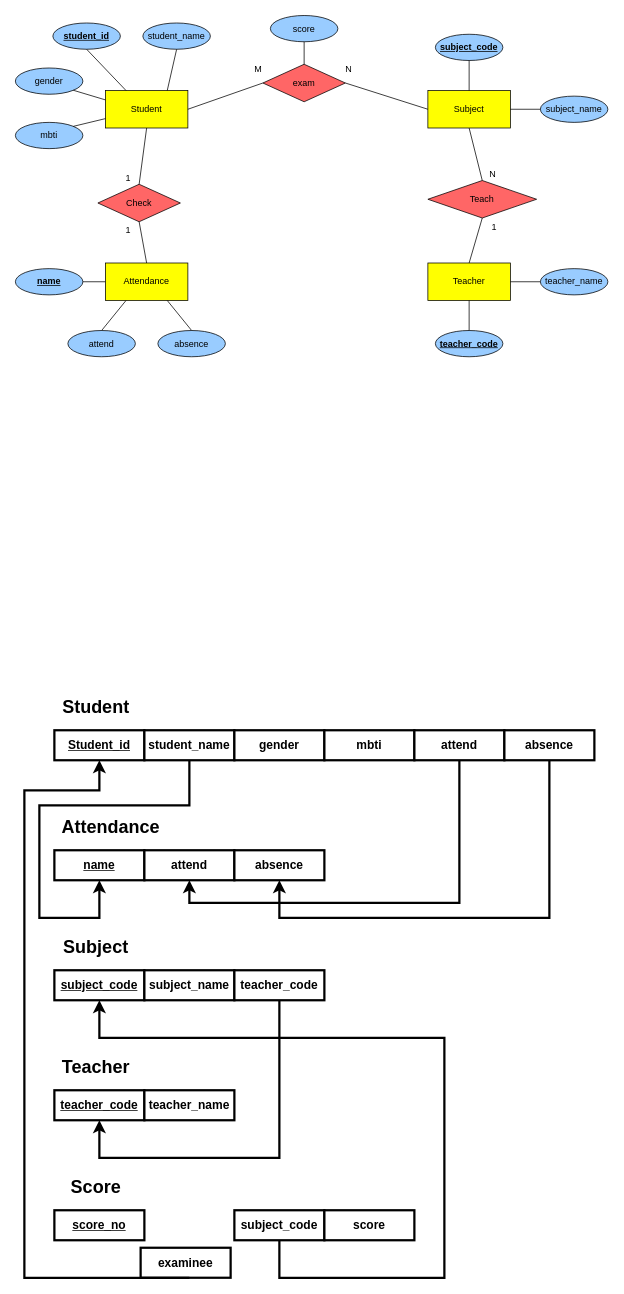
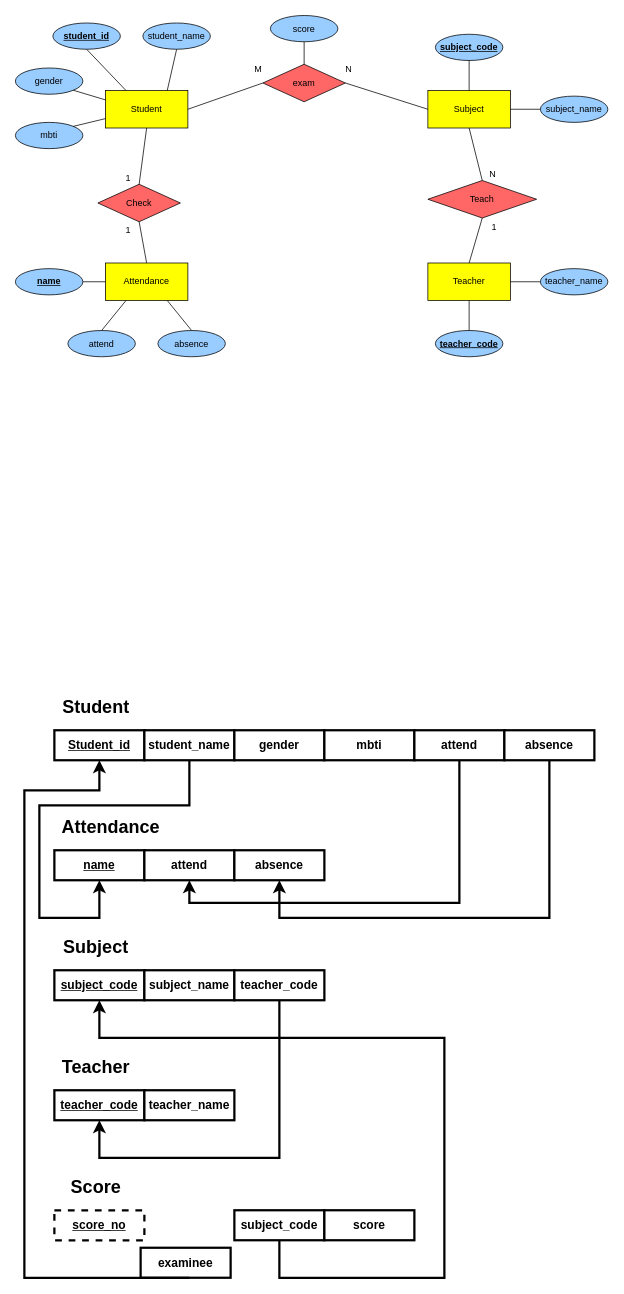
(99, 1225) -> (99, 1225)
